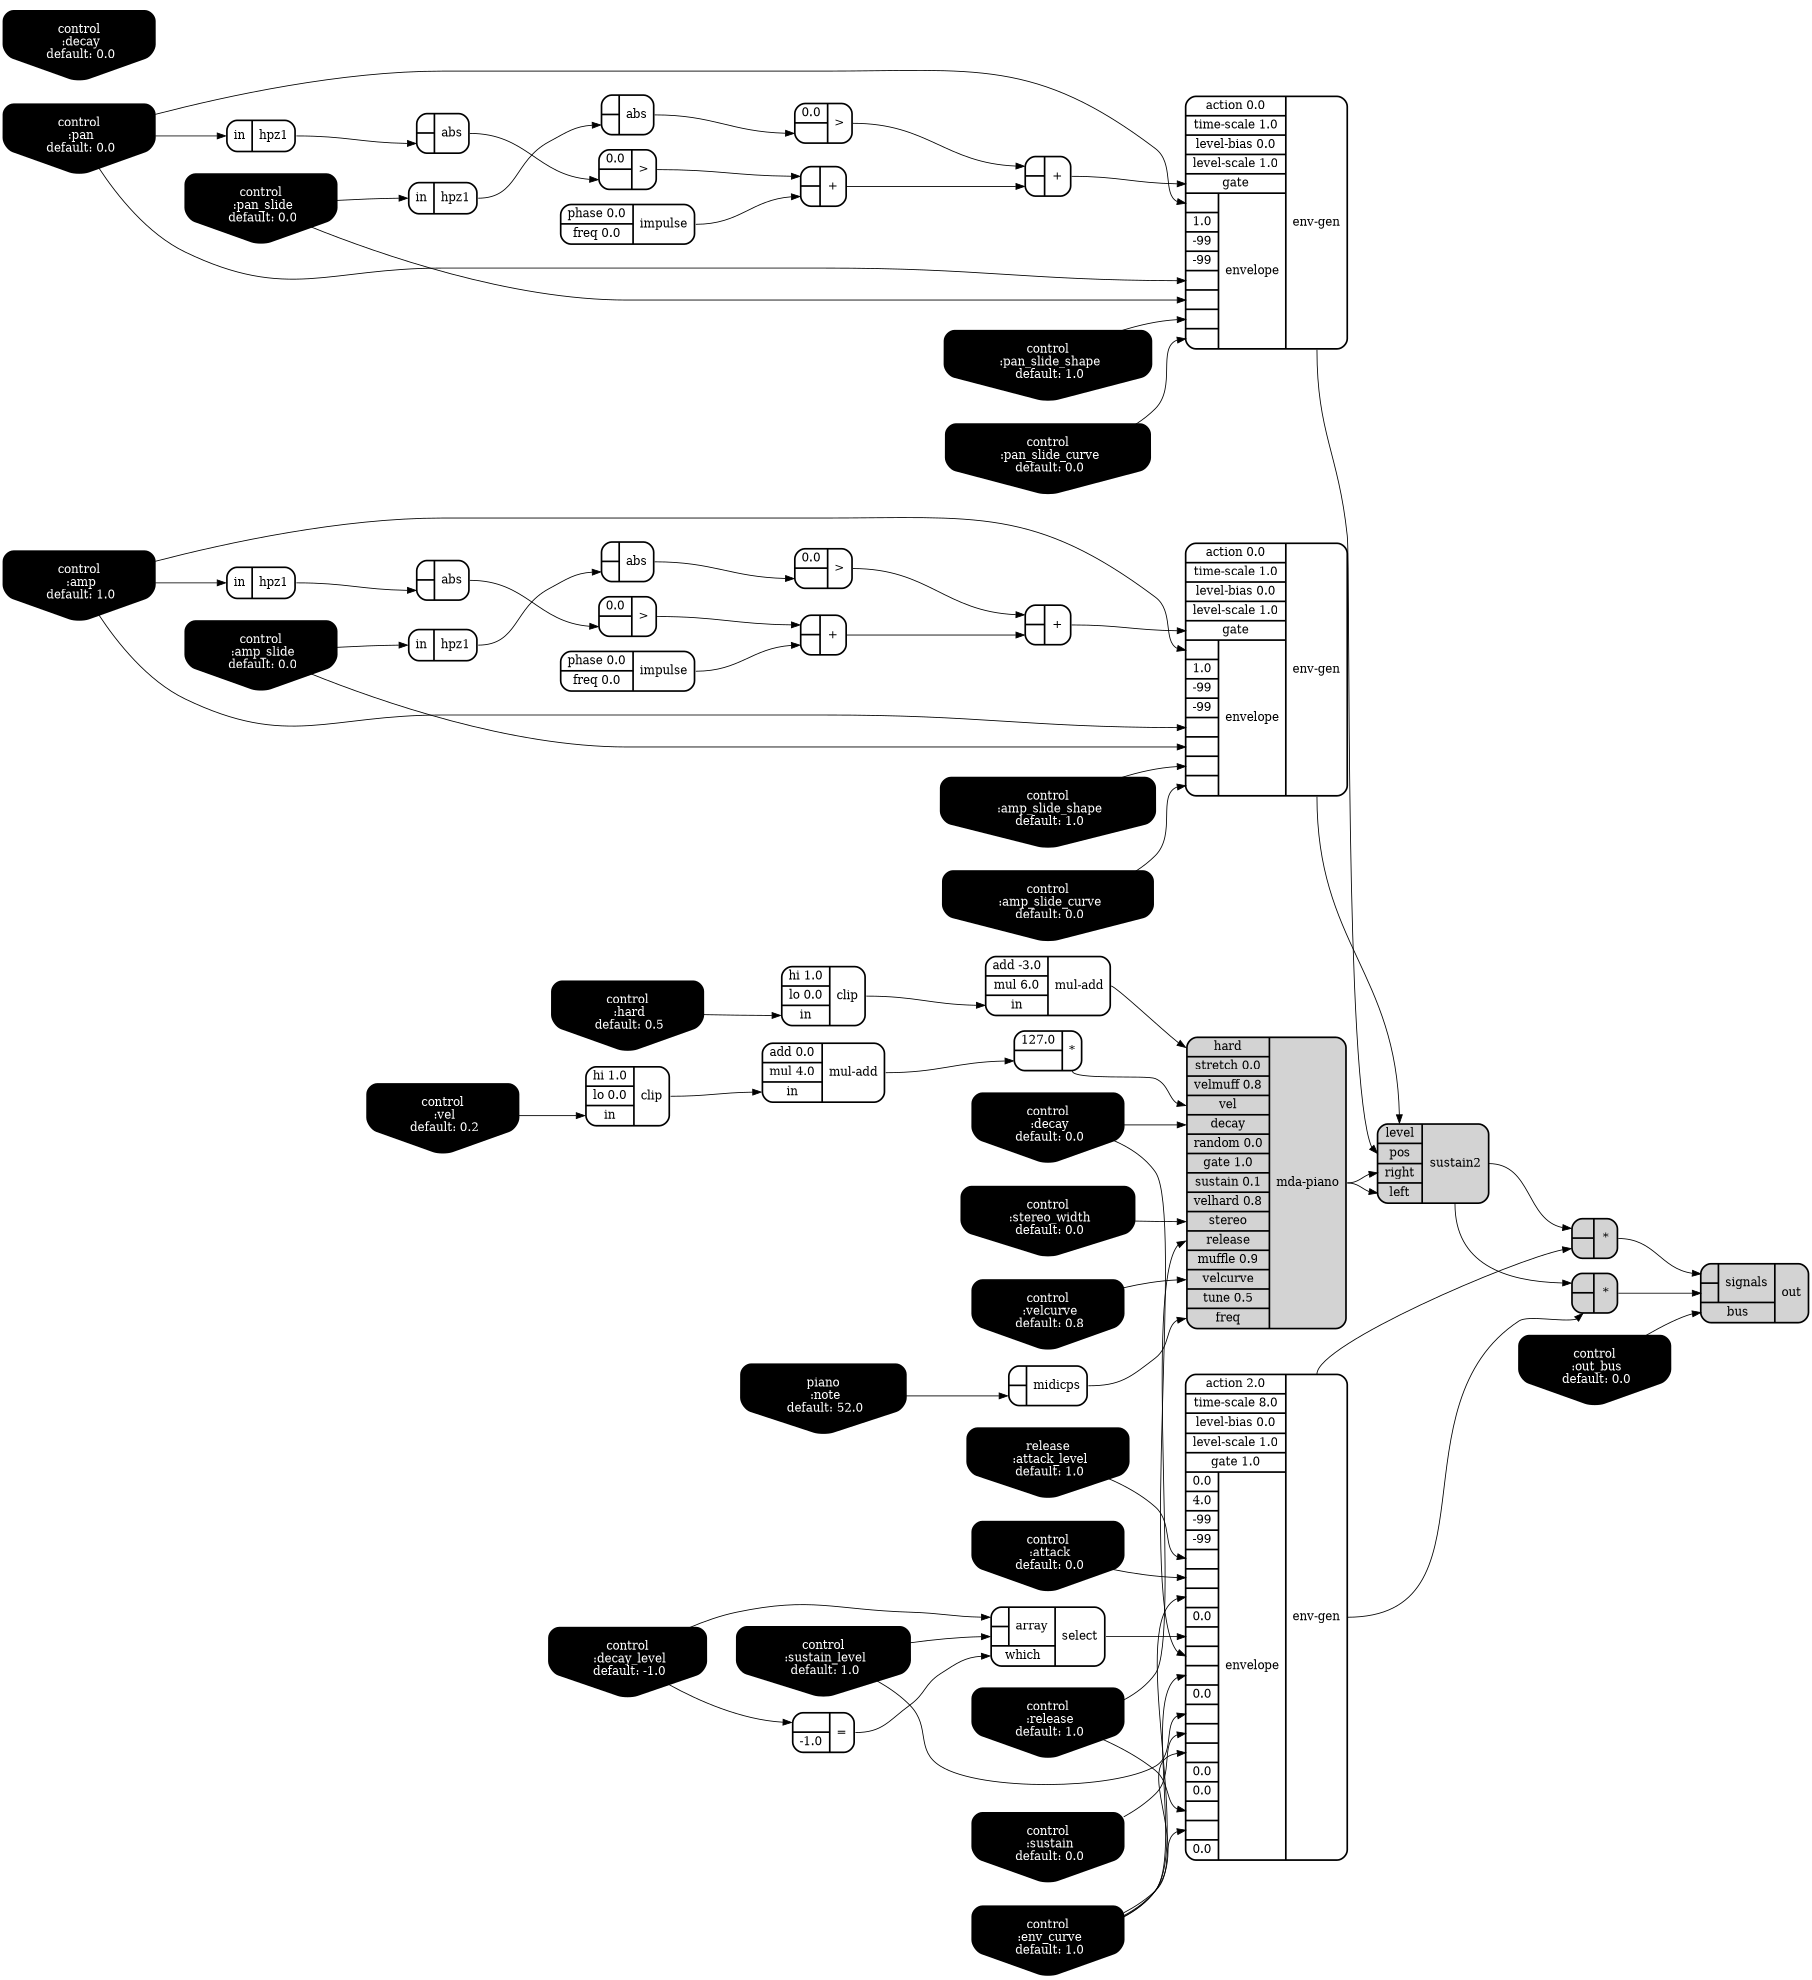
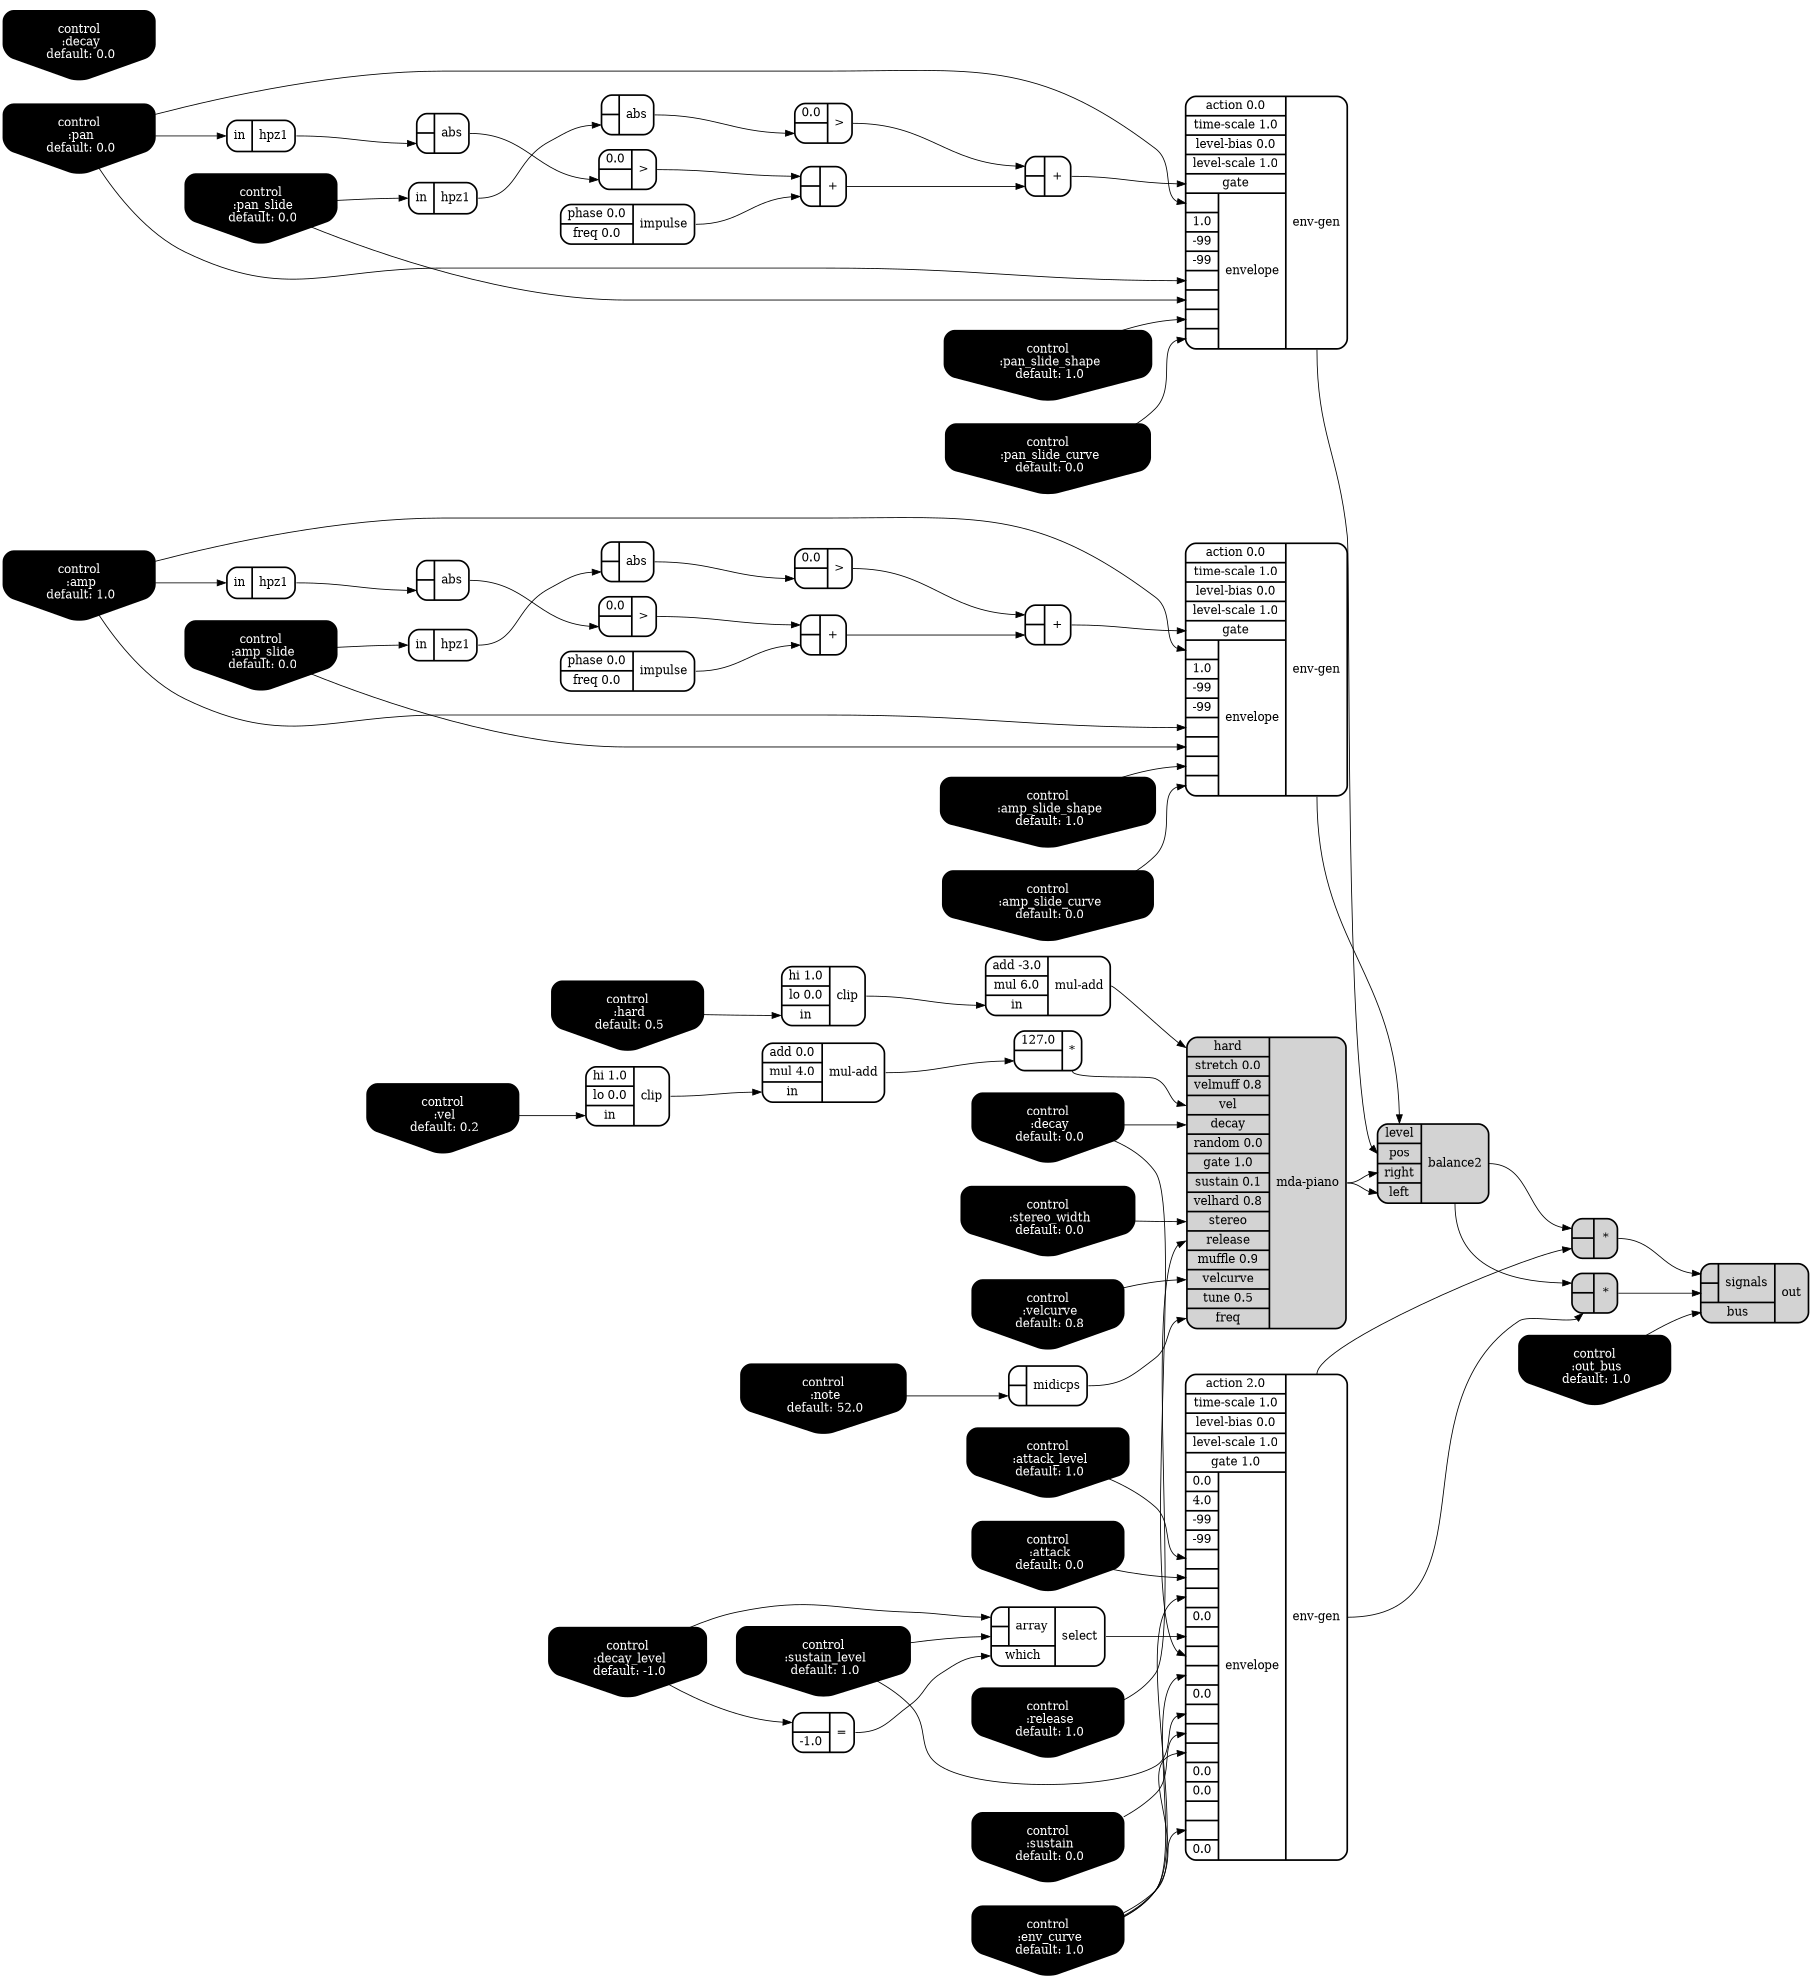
(1455, 1163) -> (1455, 1163)
(1595, 1367) -> (1595, 1367)
(823, 1396) -> (823, 1396)
(1236, 1403) -> (1236, 1403)
(1048, 1460) -> (1048, 1460)
(1147, 1764) -> none
